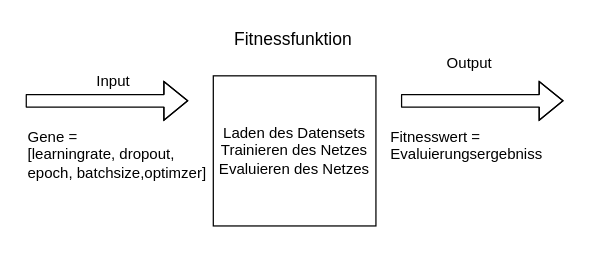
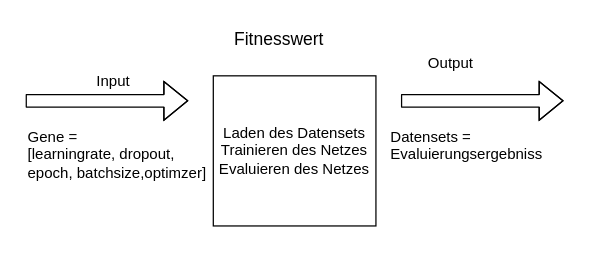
(293, 38) -> (279, 38)
(476, 63) -> (457, 63)
(473, 146) -> (473, 146)
